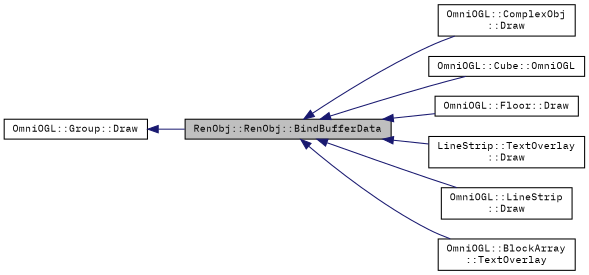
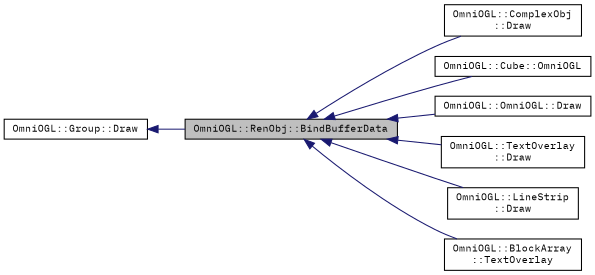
(507, 106) -> (513, 106)
(288, 129) -> (291, 129)
(507, 152) -> (513, 152)
